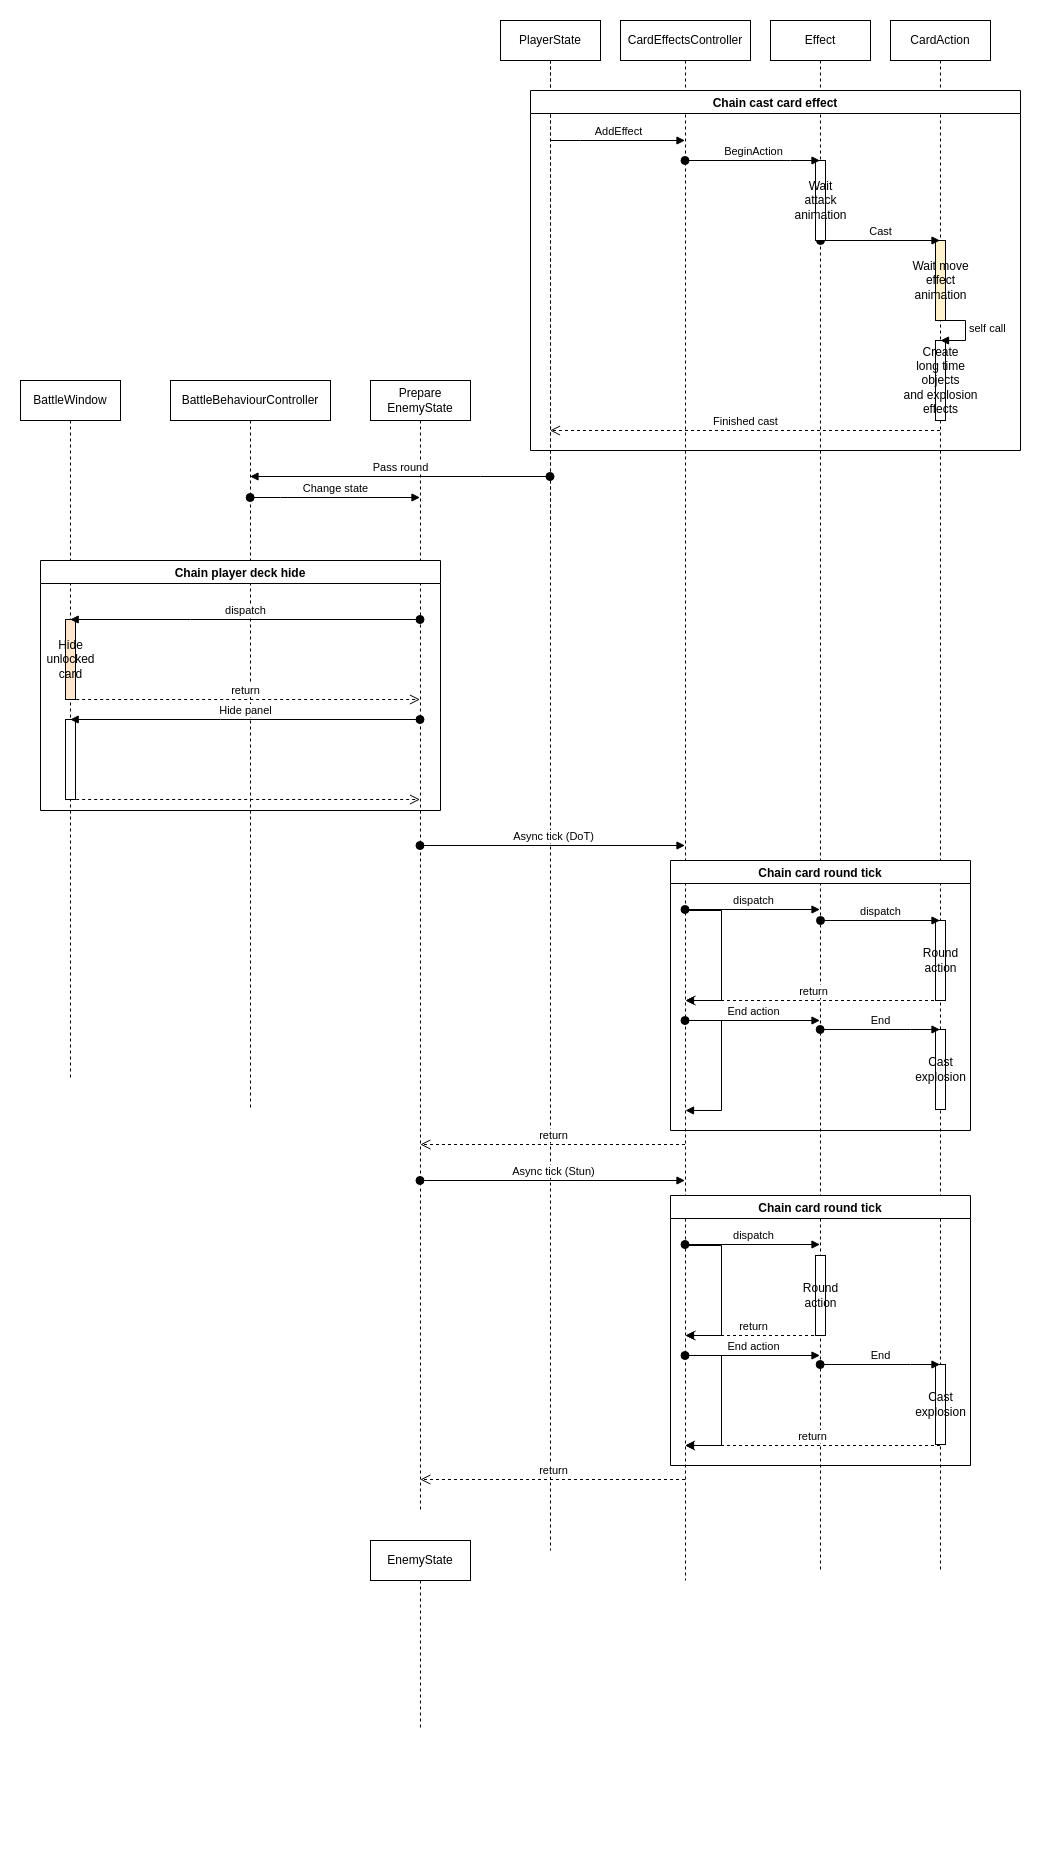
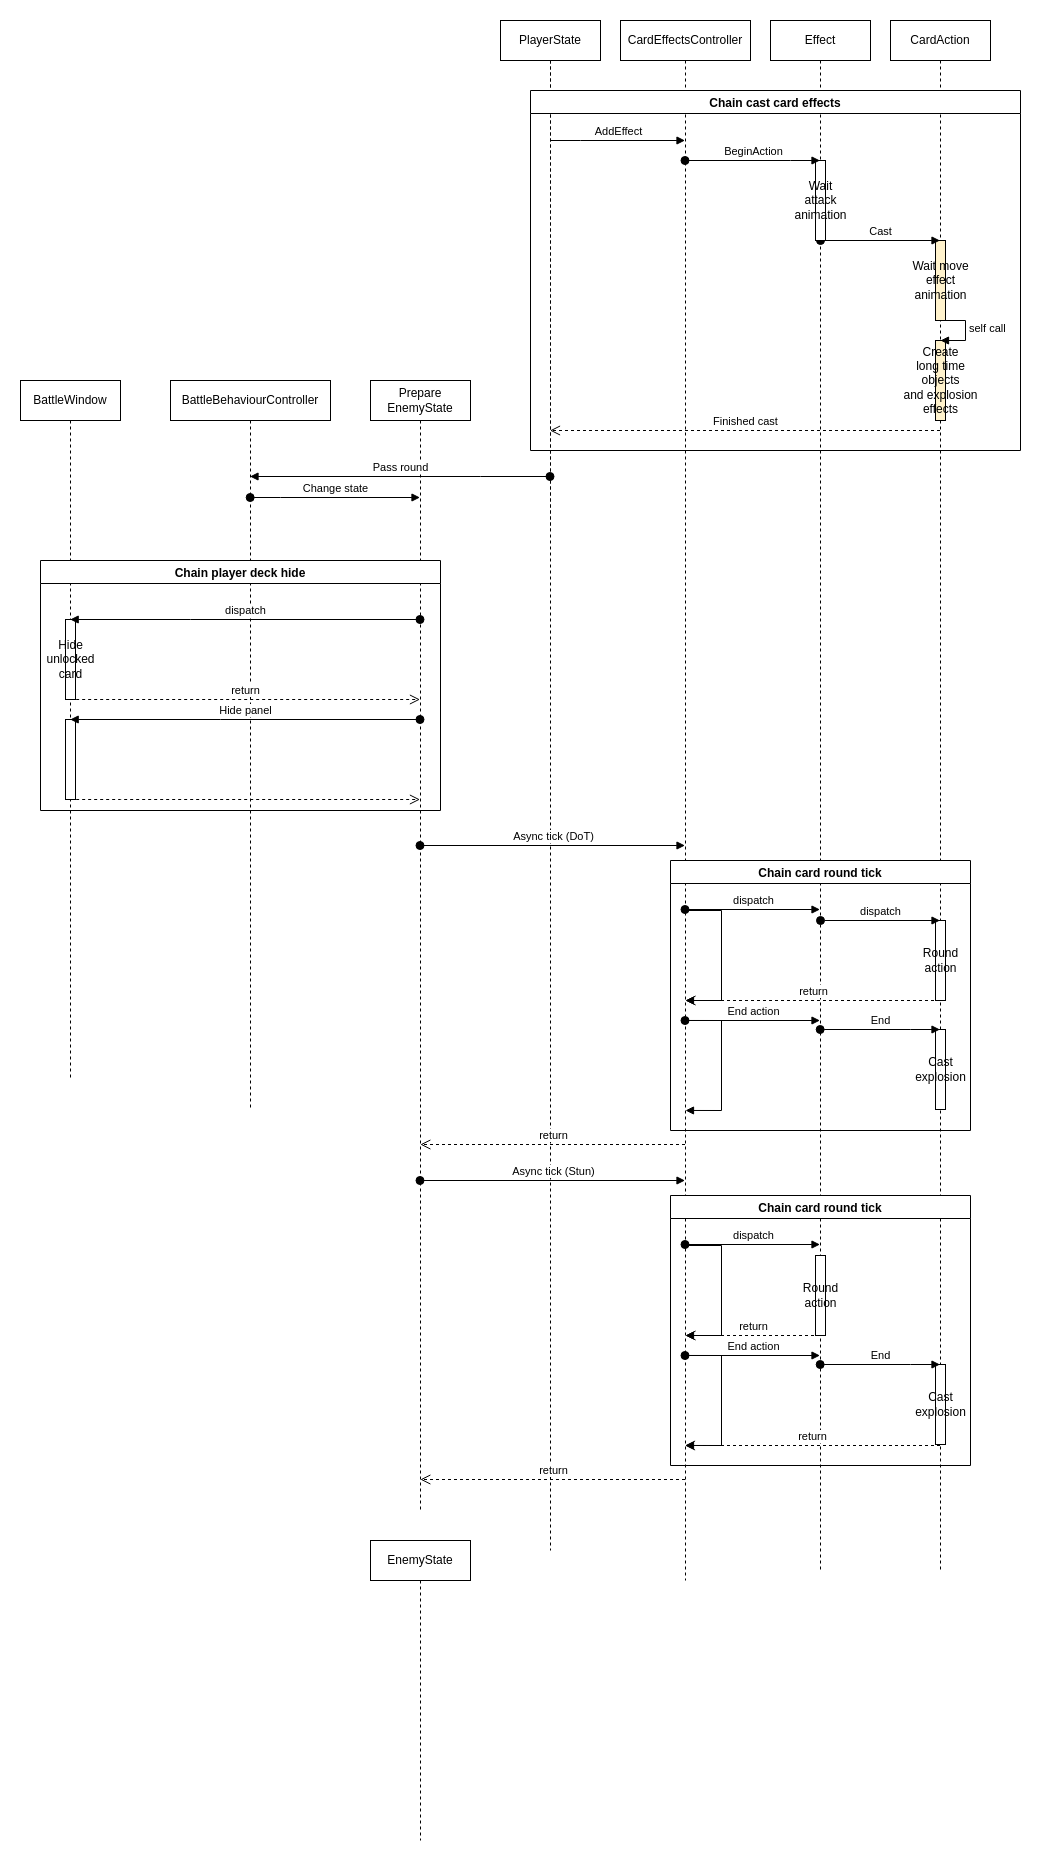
(775, 103) -> (775, 103)
(941, 381) -> (941, 381)
(71, 660) -> (71, 660)
(421, 1636) -> (421, 1691)
